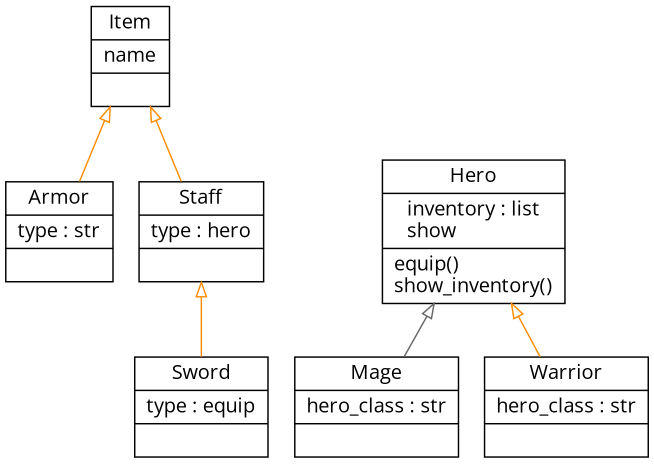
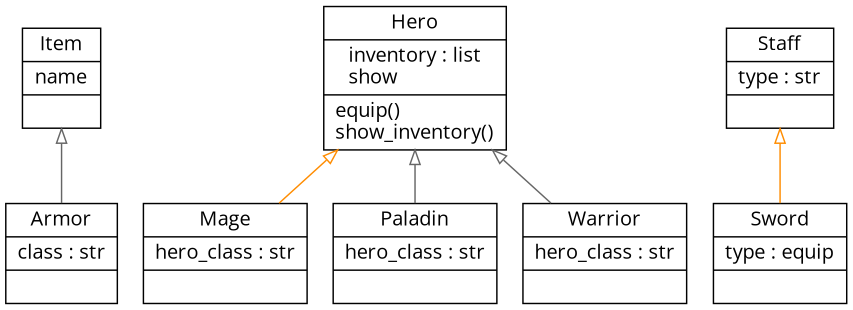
(92, 151) -> (62, 173)
(169, 151) -> none
(59, 231) -> (62, 253)
(201, 231) -> (780, 78)
none -> (415, 254)
(416, 336) -> (303, 182)
(529, 337) -> (527, 182)
